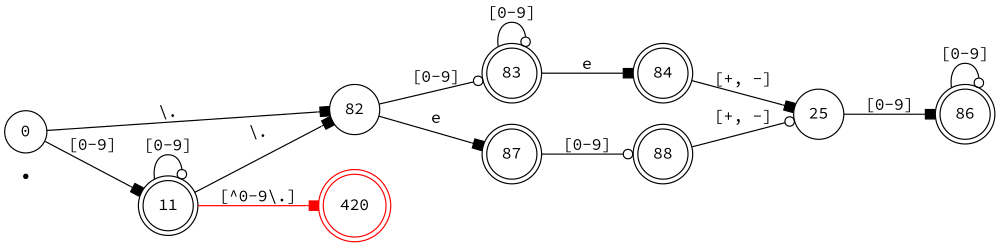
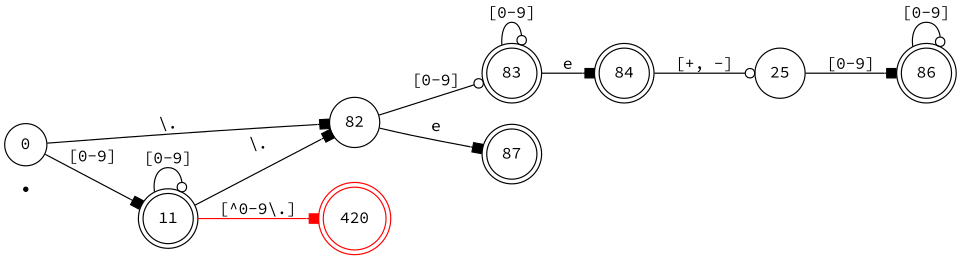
(737, 93) -> (700, 73)
(663, 154) -> none
